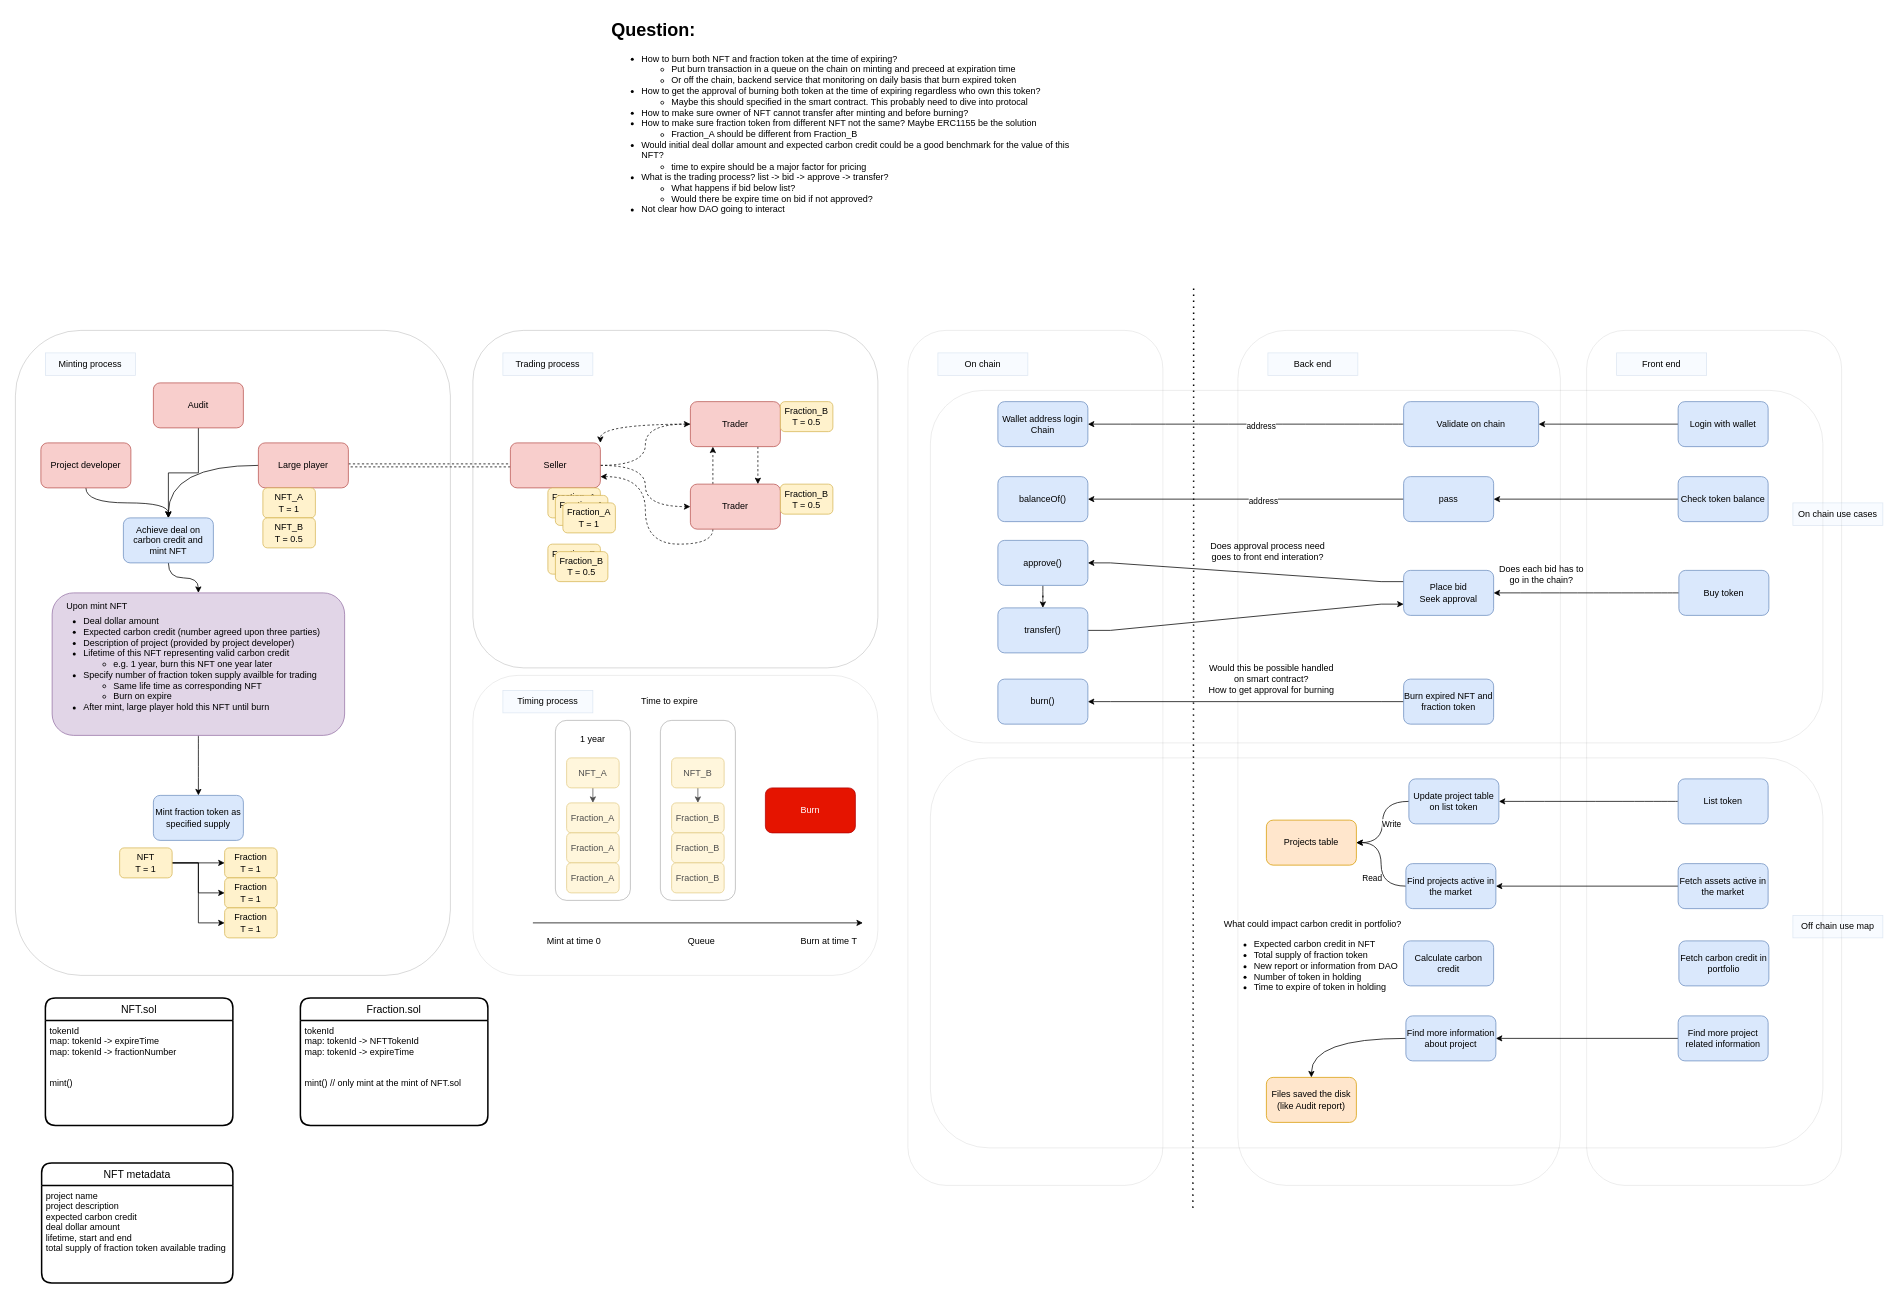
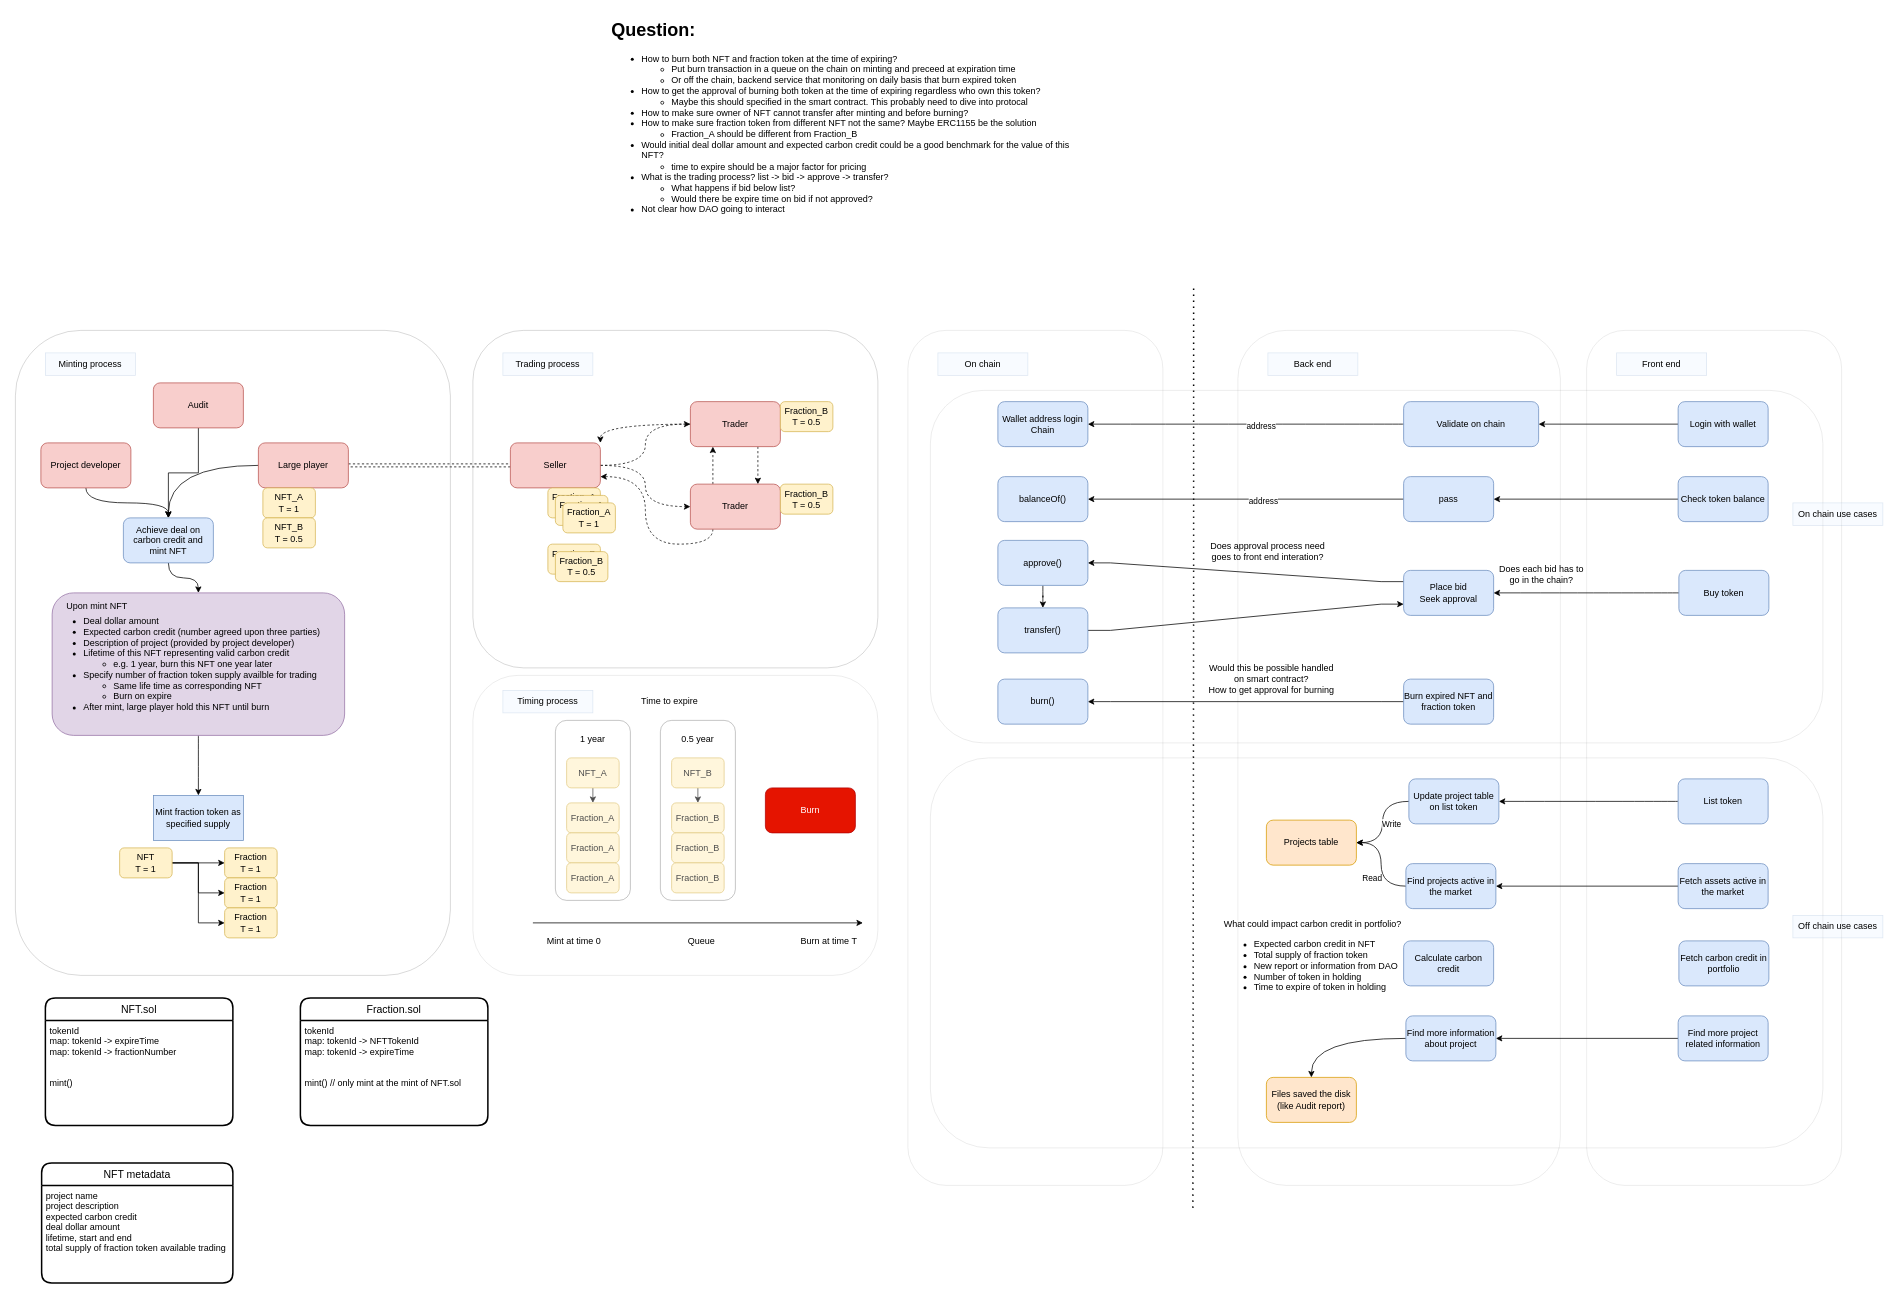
none -> (698, 739)
(198, 818) -> (198, 818)
(1838, 927) -> (1838, 927)
